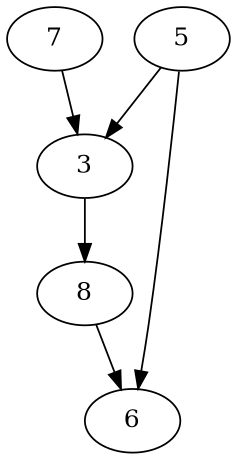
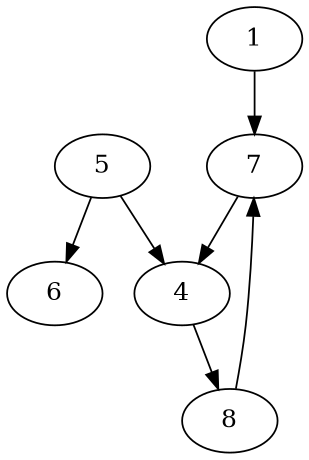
none -> (255, 39)
(85, 166) -> (182, 293)
(105, 349) -> (248, 303)
